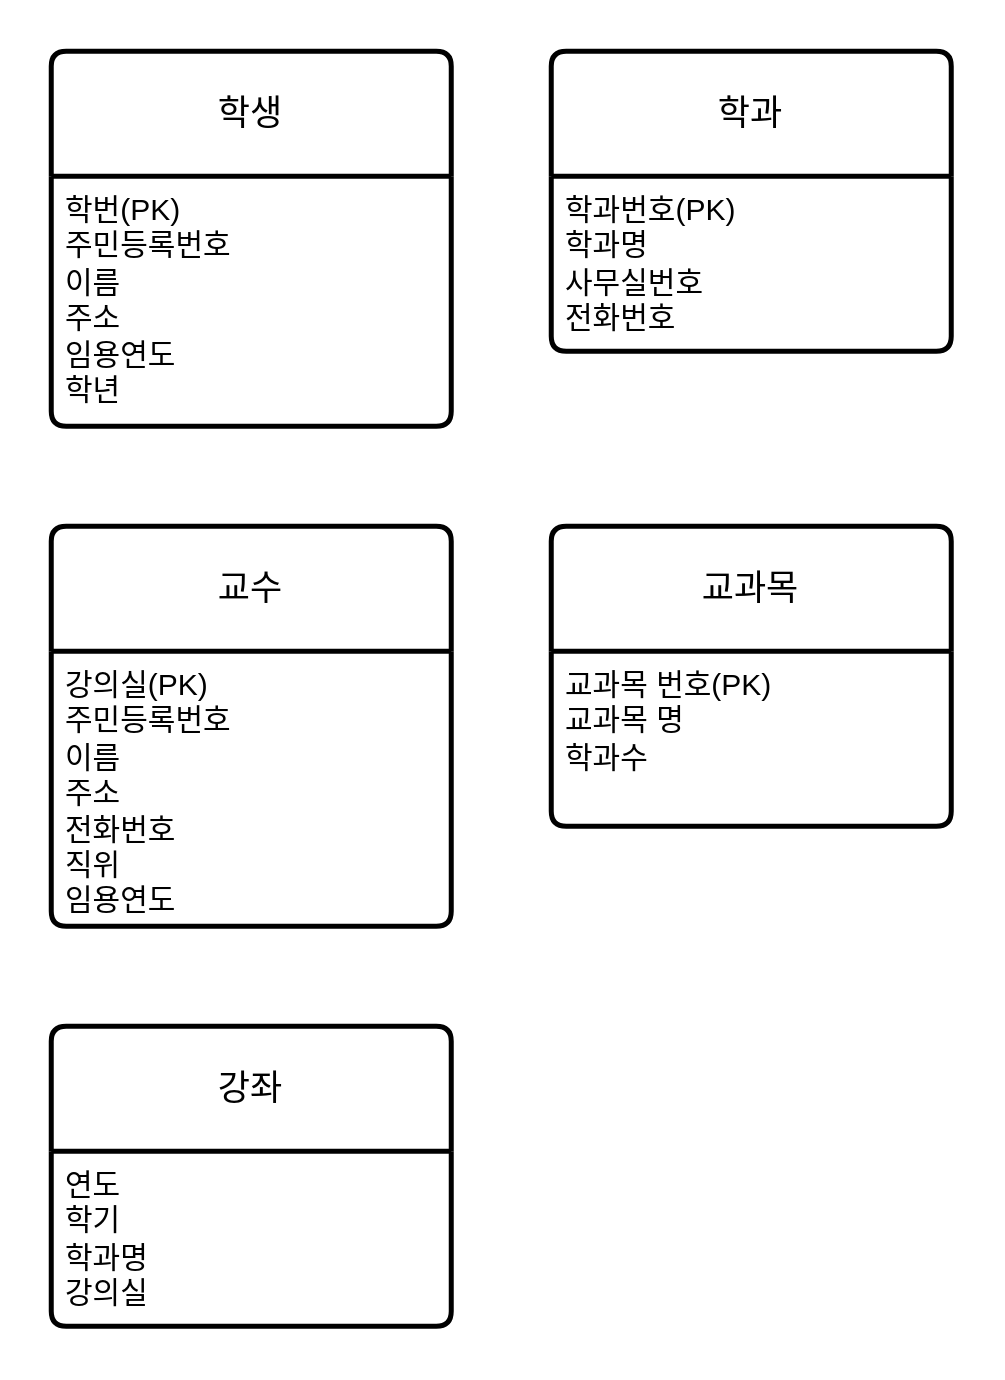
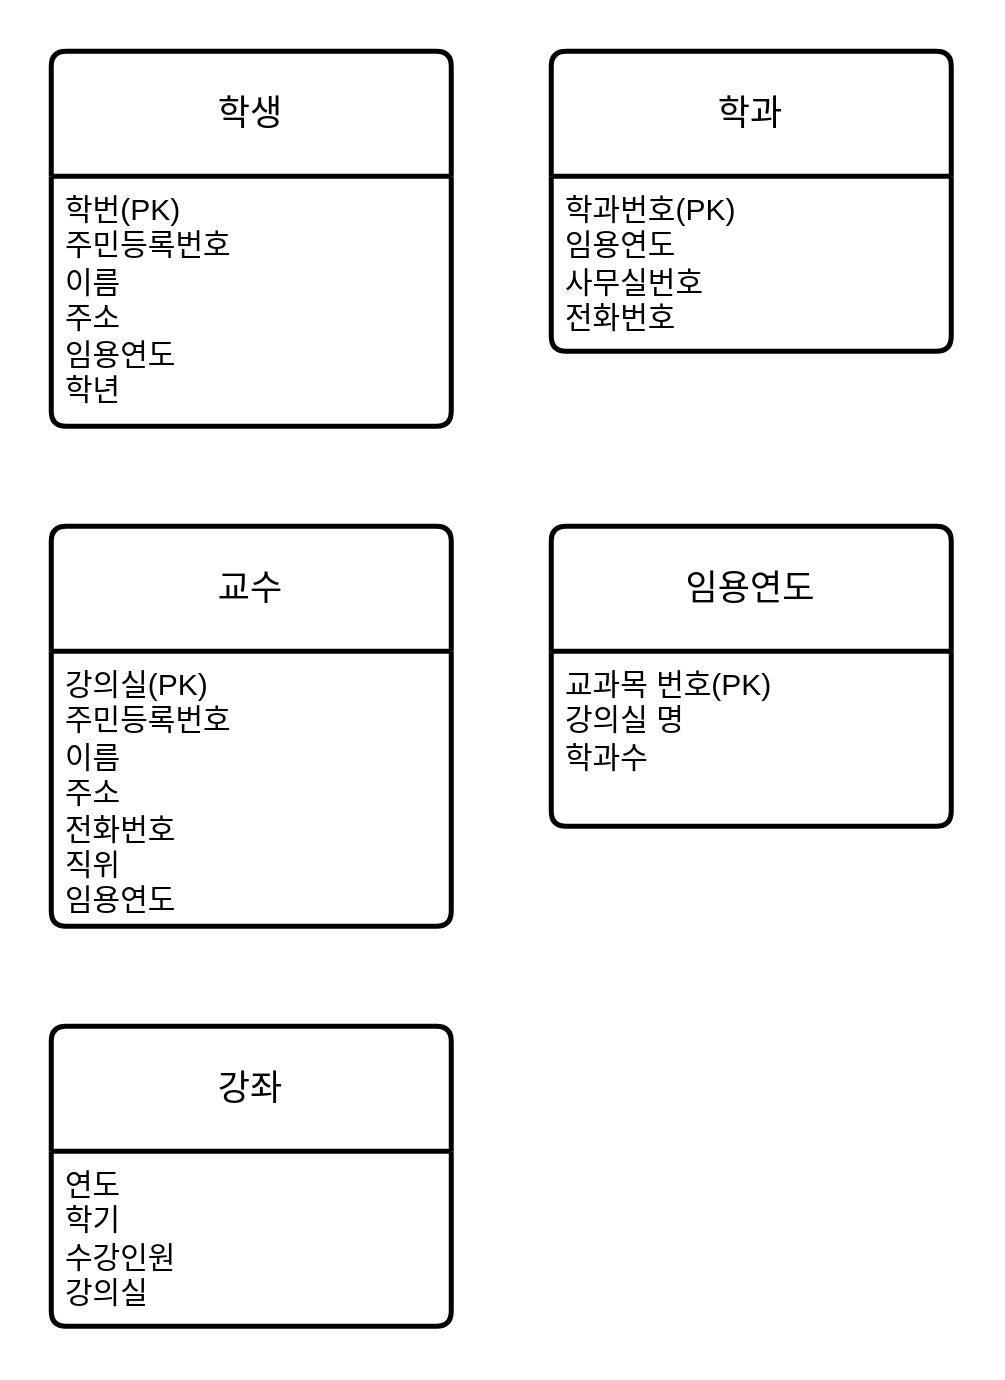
(660, 266) -> (660, 266)
(751, 589) -> (751, 589)
(679, 723) -> (679, 723)
(111, 1241) -> (126, 1241)
